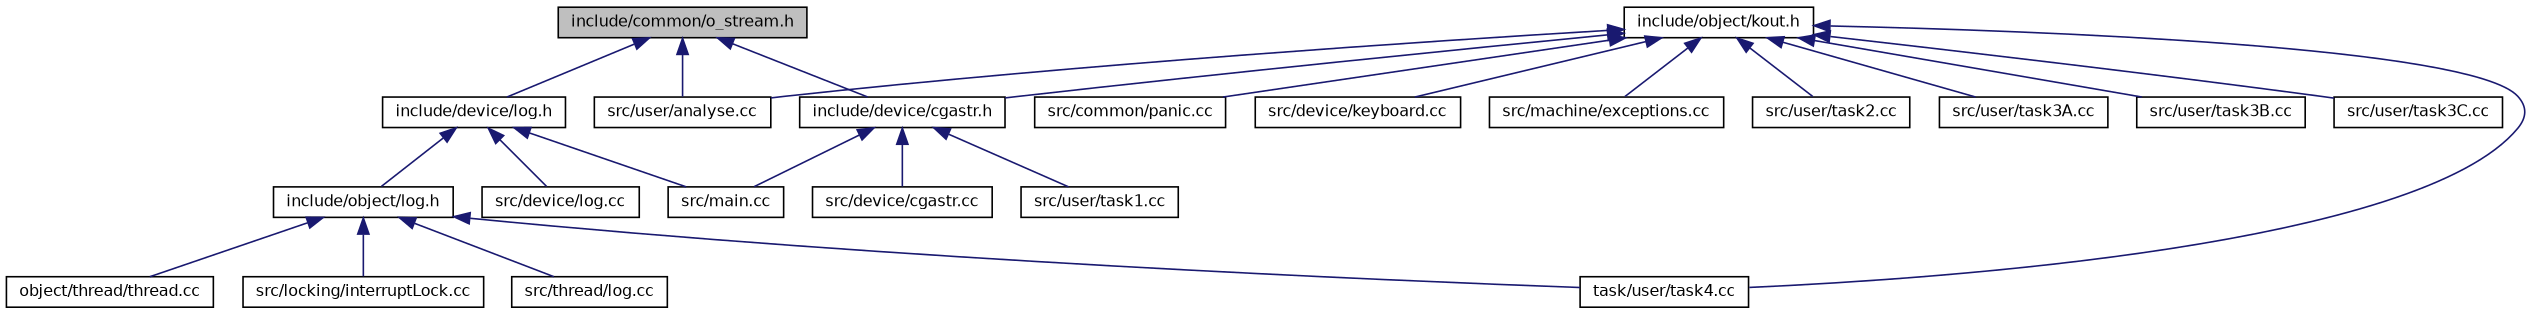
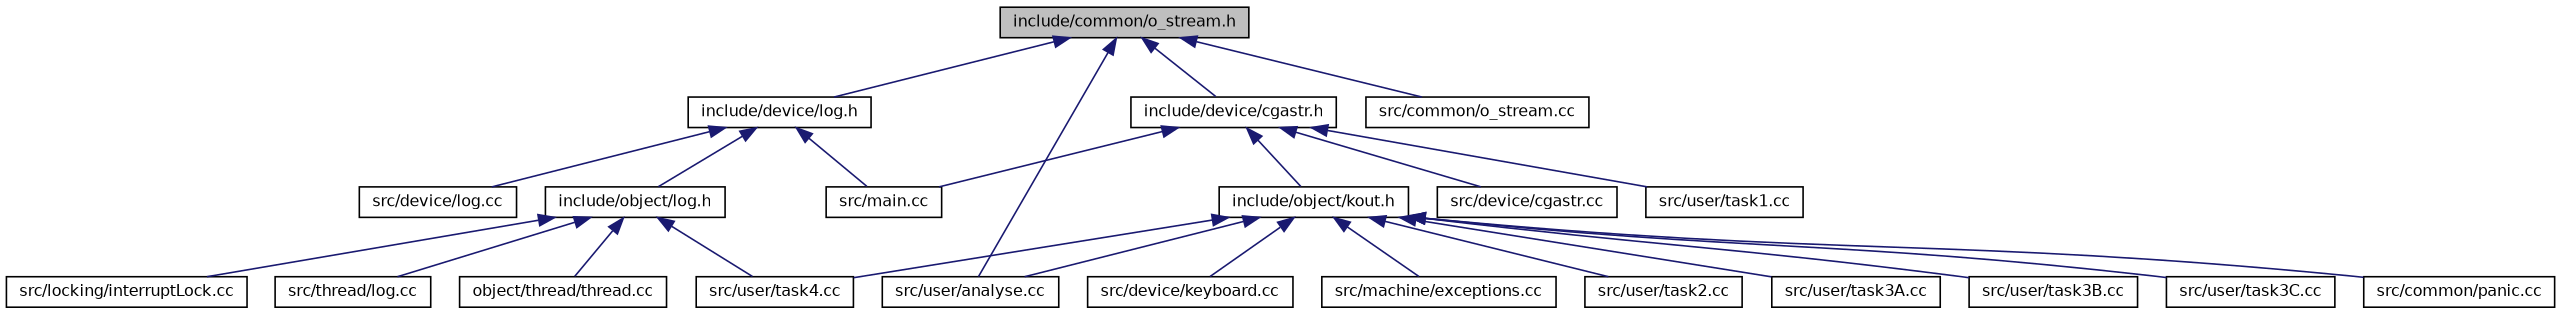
(1306, 65) -> (1279, 163)
none -> (1477, 112)
(1664, 292) -> (775, 292)
